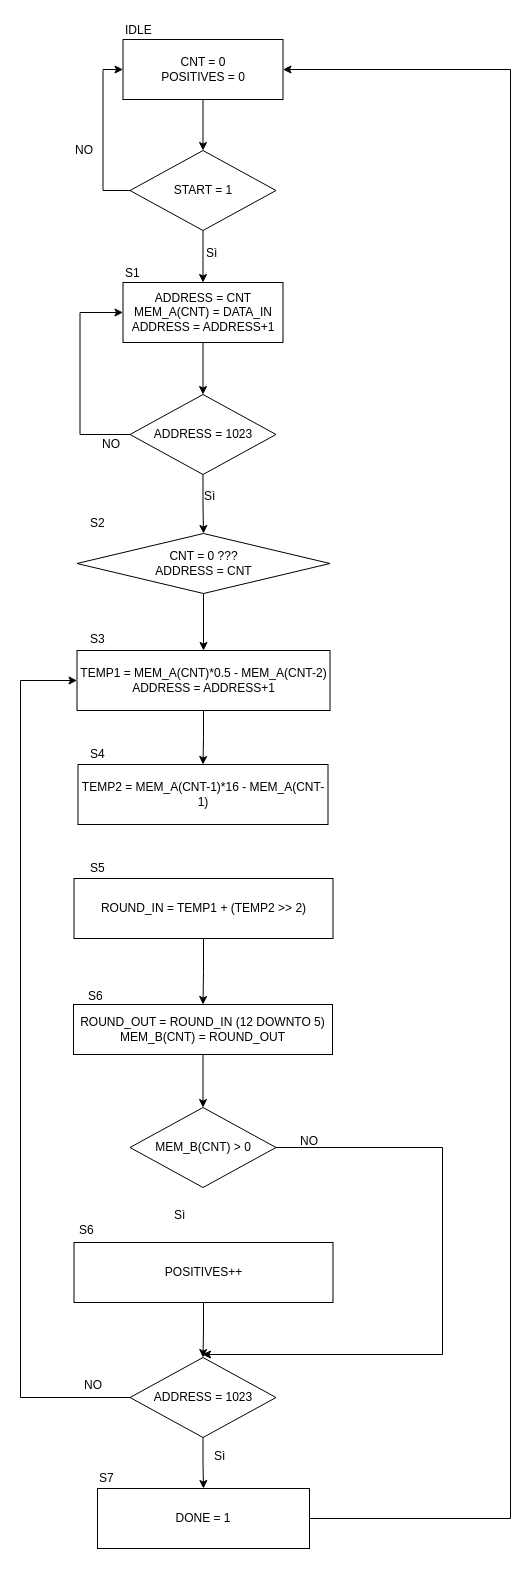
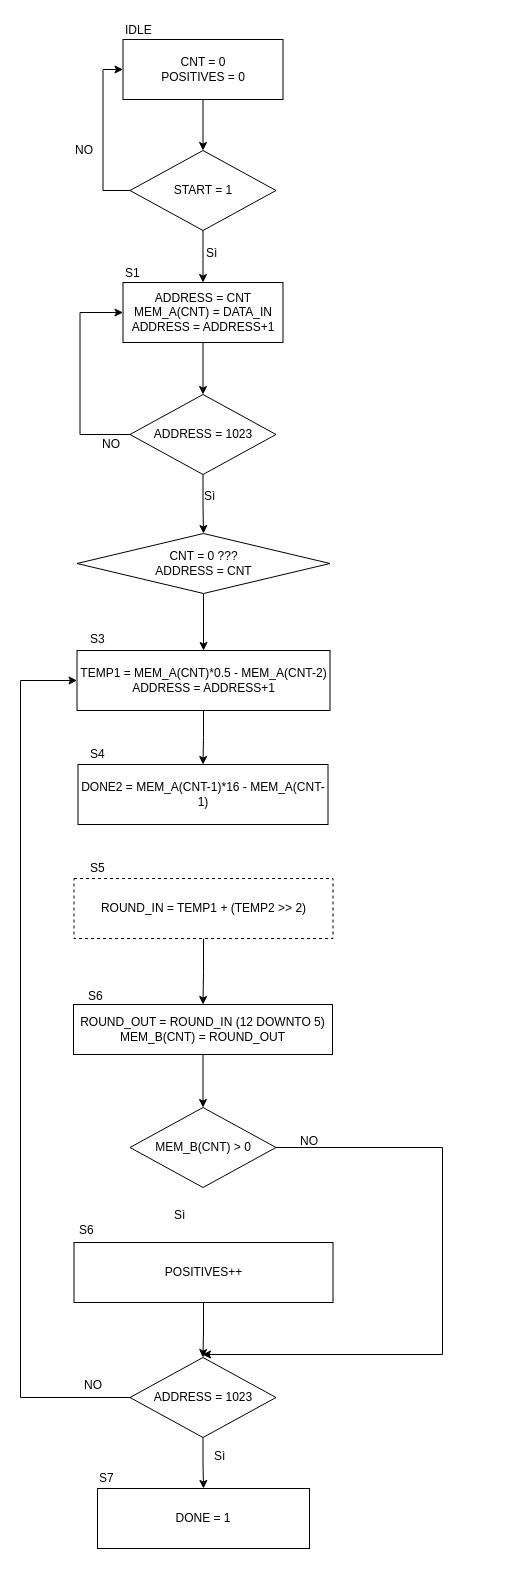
(103, 524) -> none
(511, 785) -> none
(204, 795) -> (204, 795)
(204, 909) -> (204, 909)
